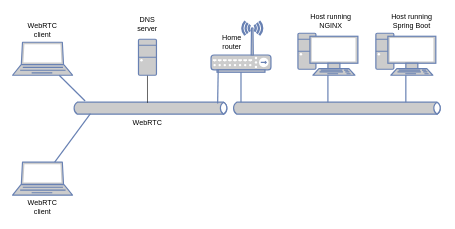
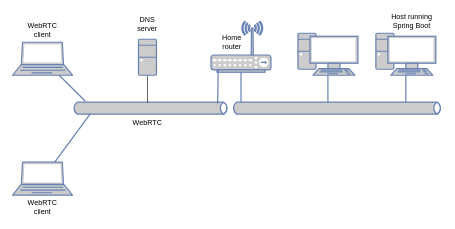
(331, 21) -> none
